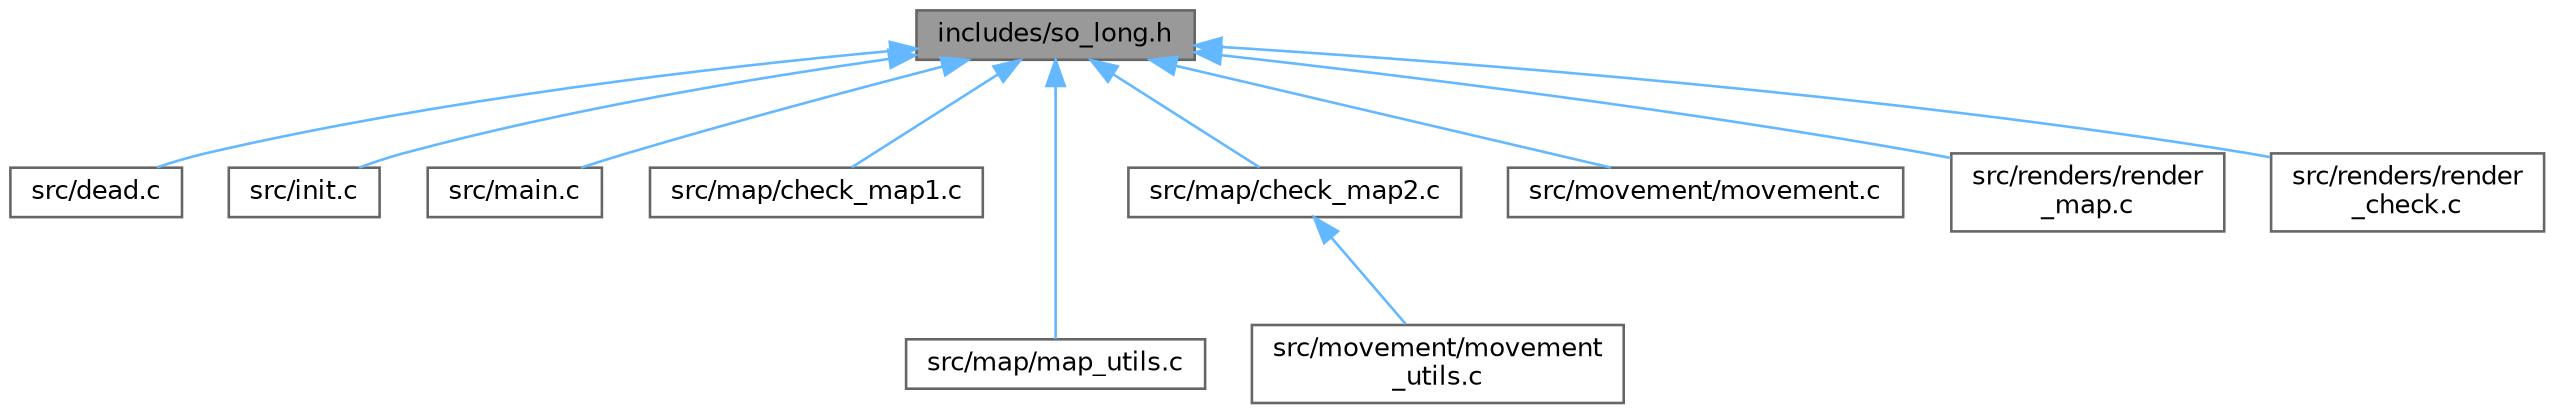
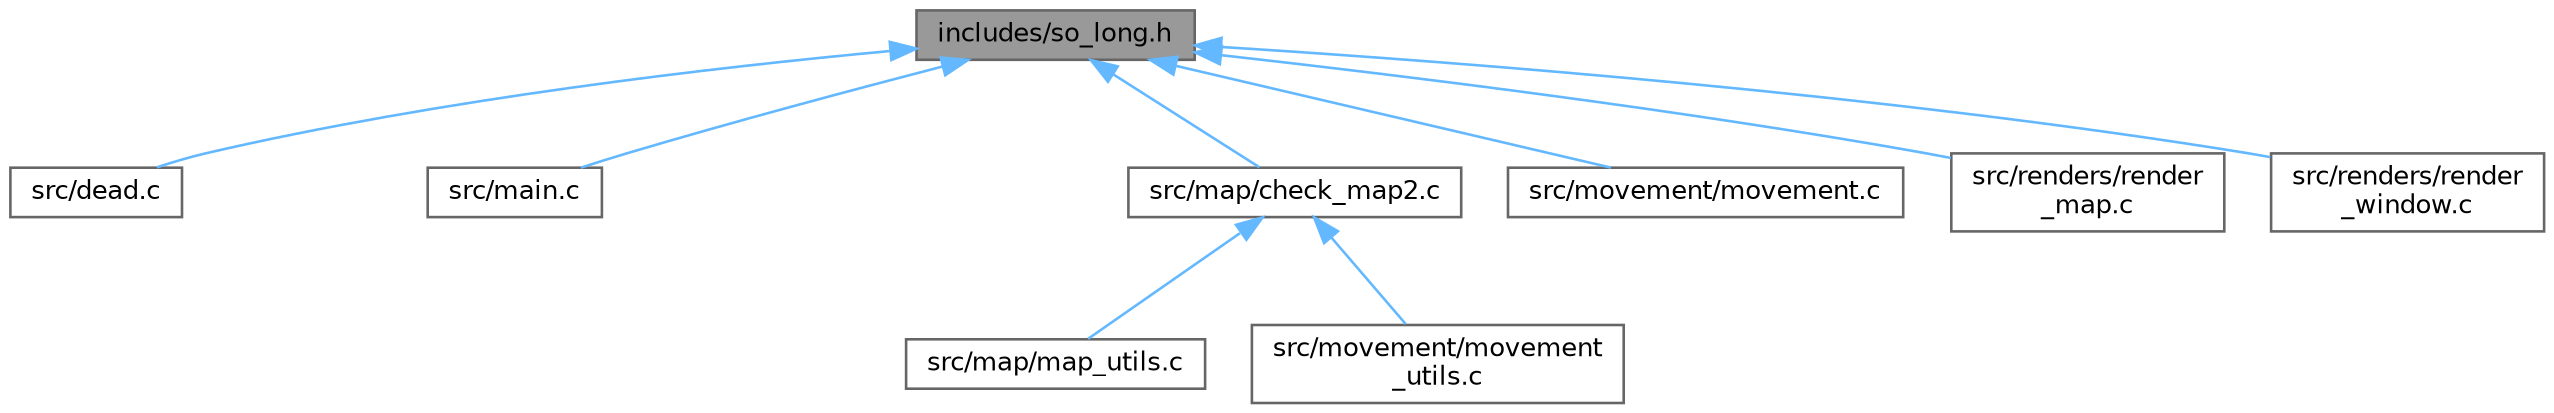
(304, 192) -> none
(816, 192) -> none
(2408, 192) -> (2408, 192)
(1056, 213) -> (1164, 286)
